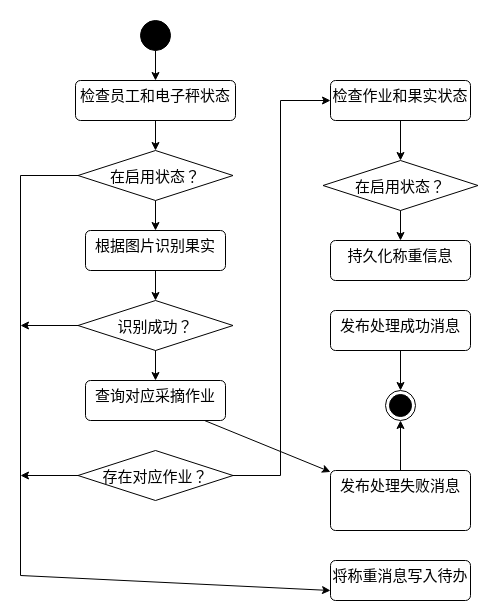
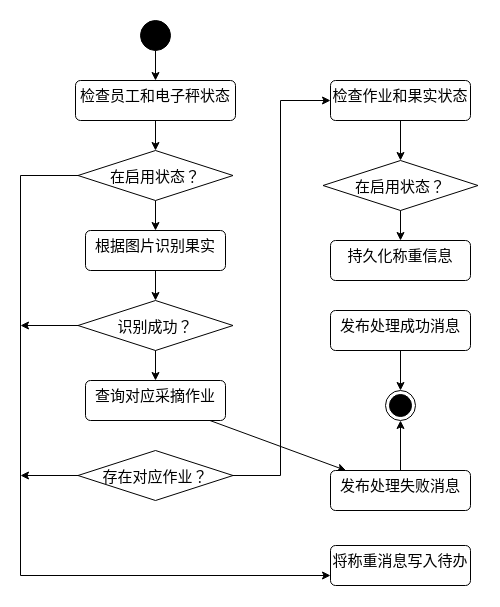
(401, 501) -> (401, 491)
(401, 581) -> (401, 566)
